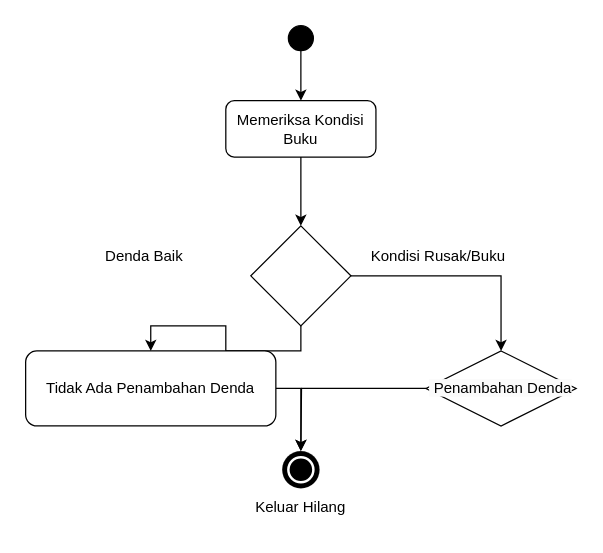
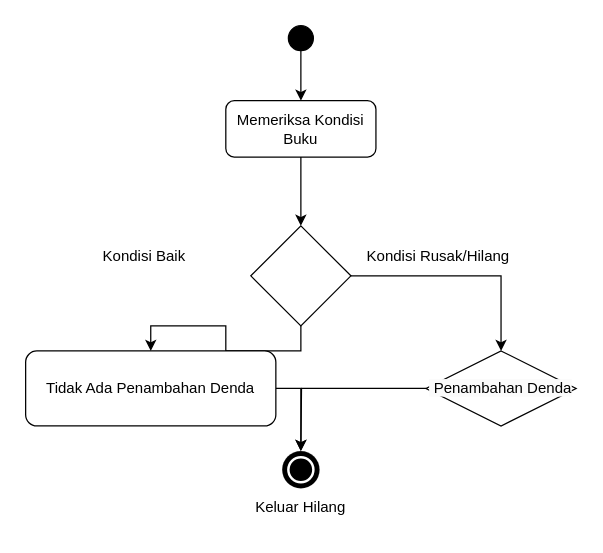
(144, 257) -> (144, 257)
(438, 257) -> (438, 257)
